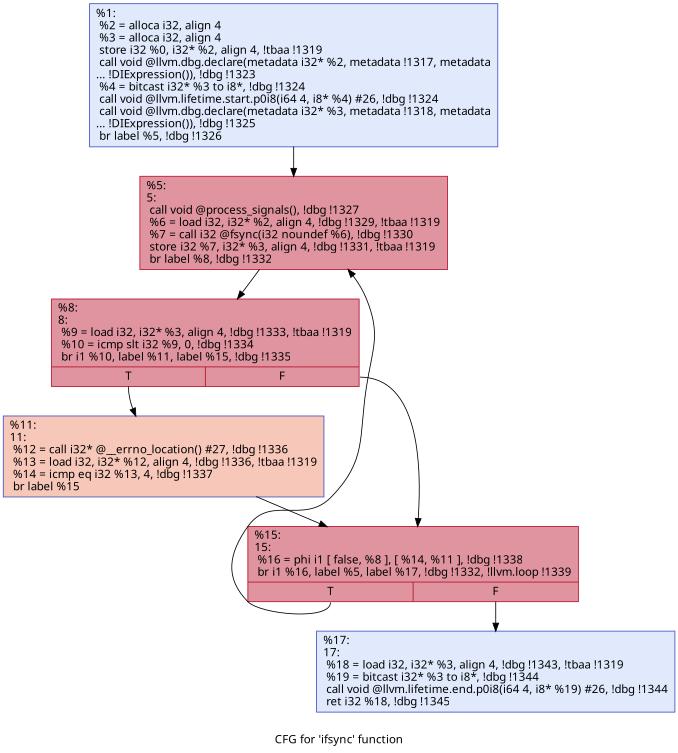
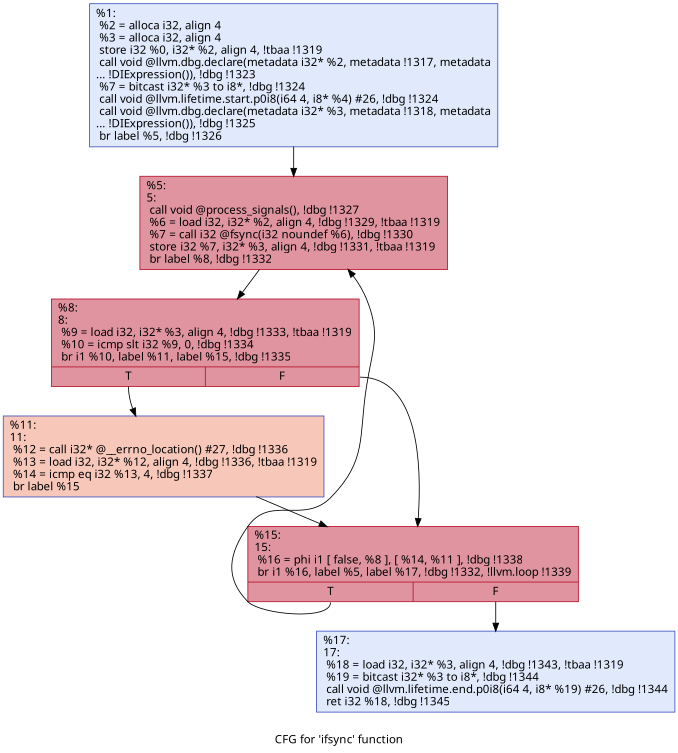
(201, 87) -> (201, 87)
